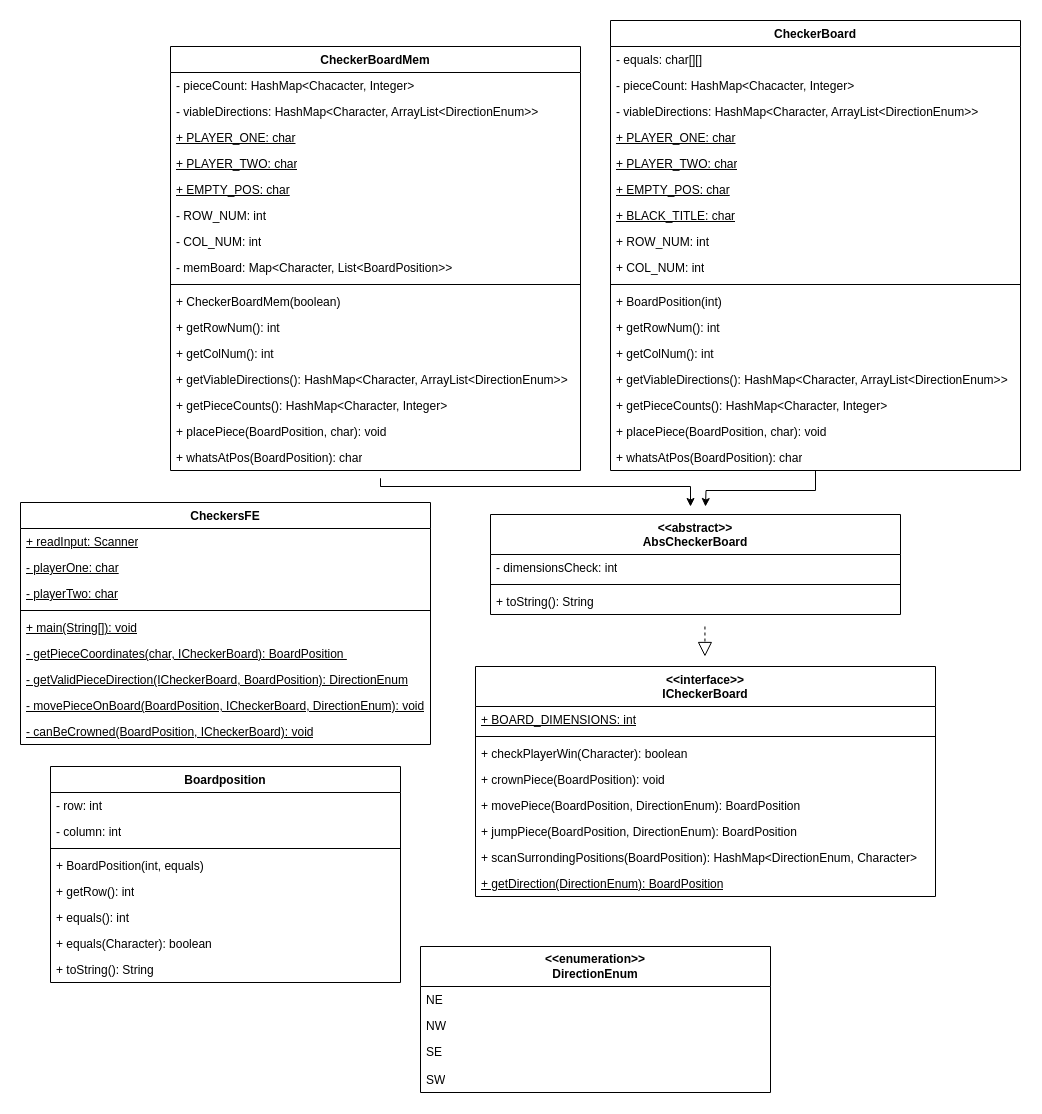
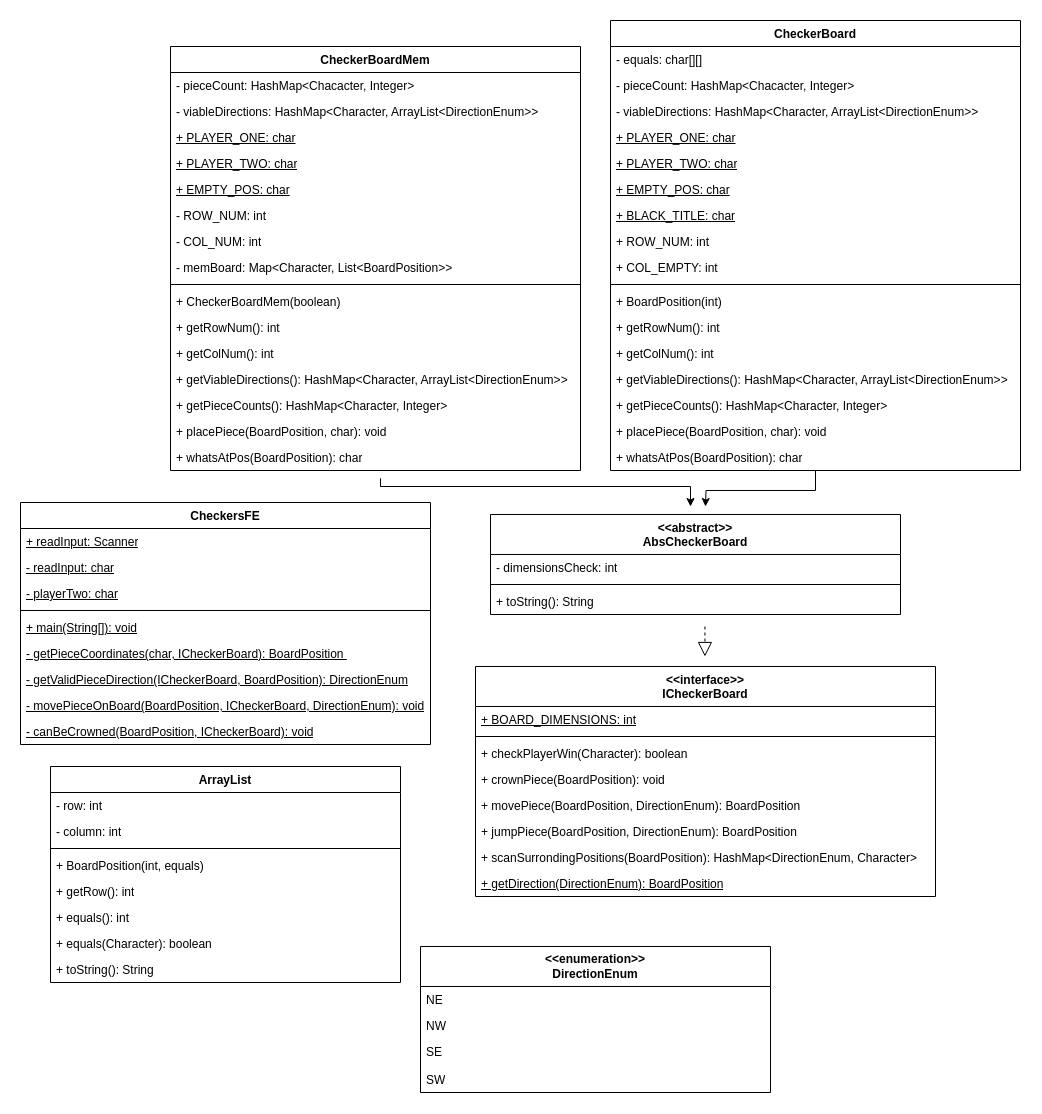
(657, 269) -> (664, 269)
(77, 569) -> (79, 569)
(226, 781) -> (226, 781)
